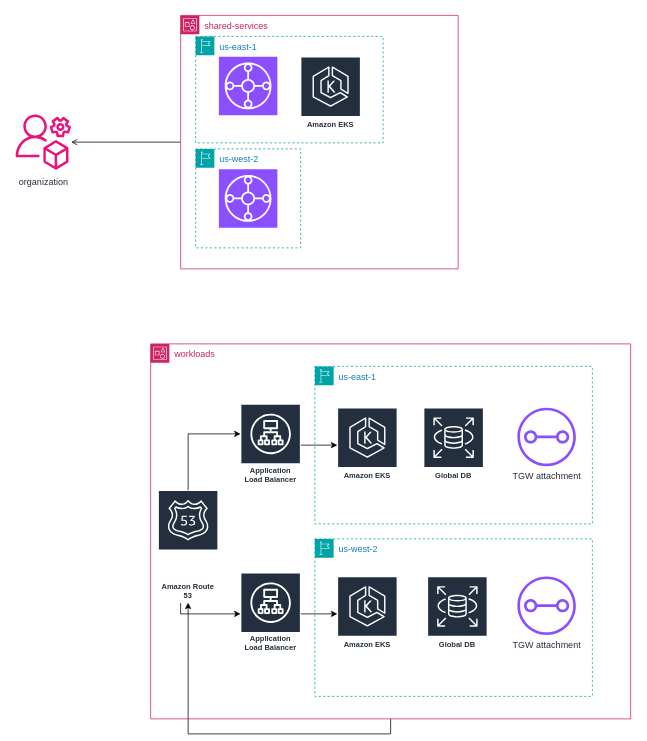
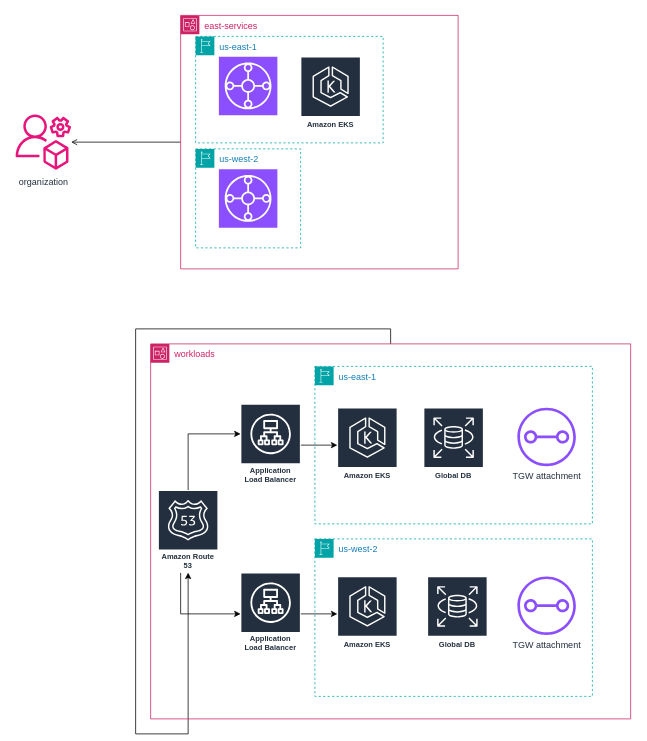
(241, 26) -> (236, 26)
(188, 546) -> (188, 531)
